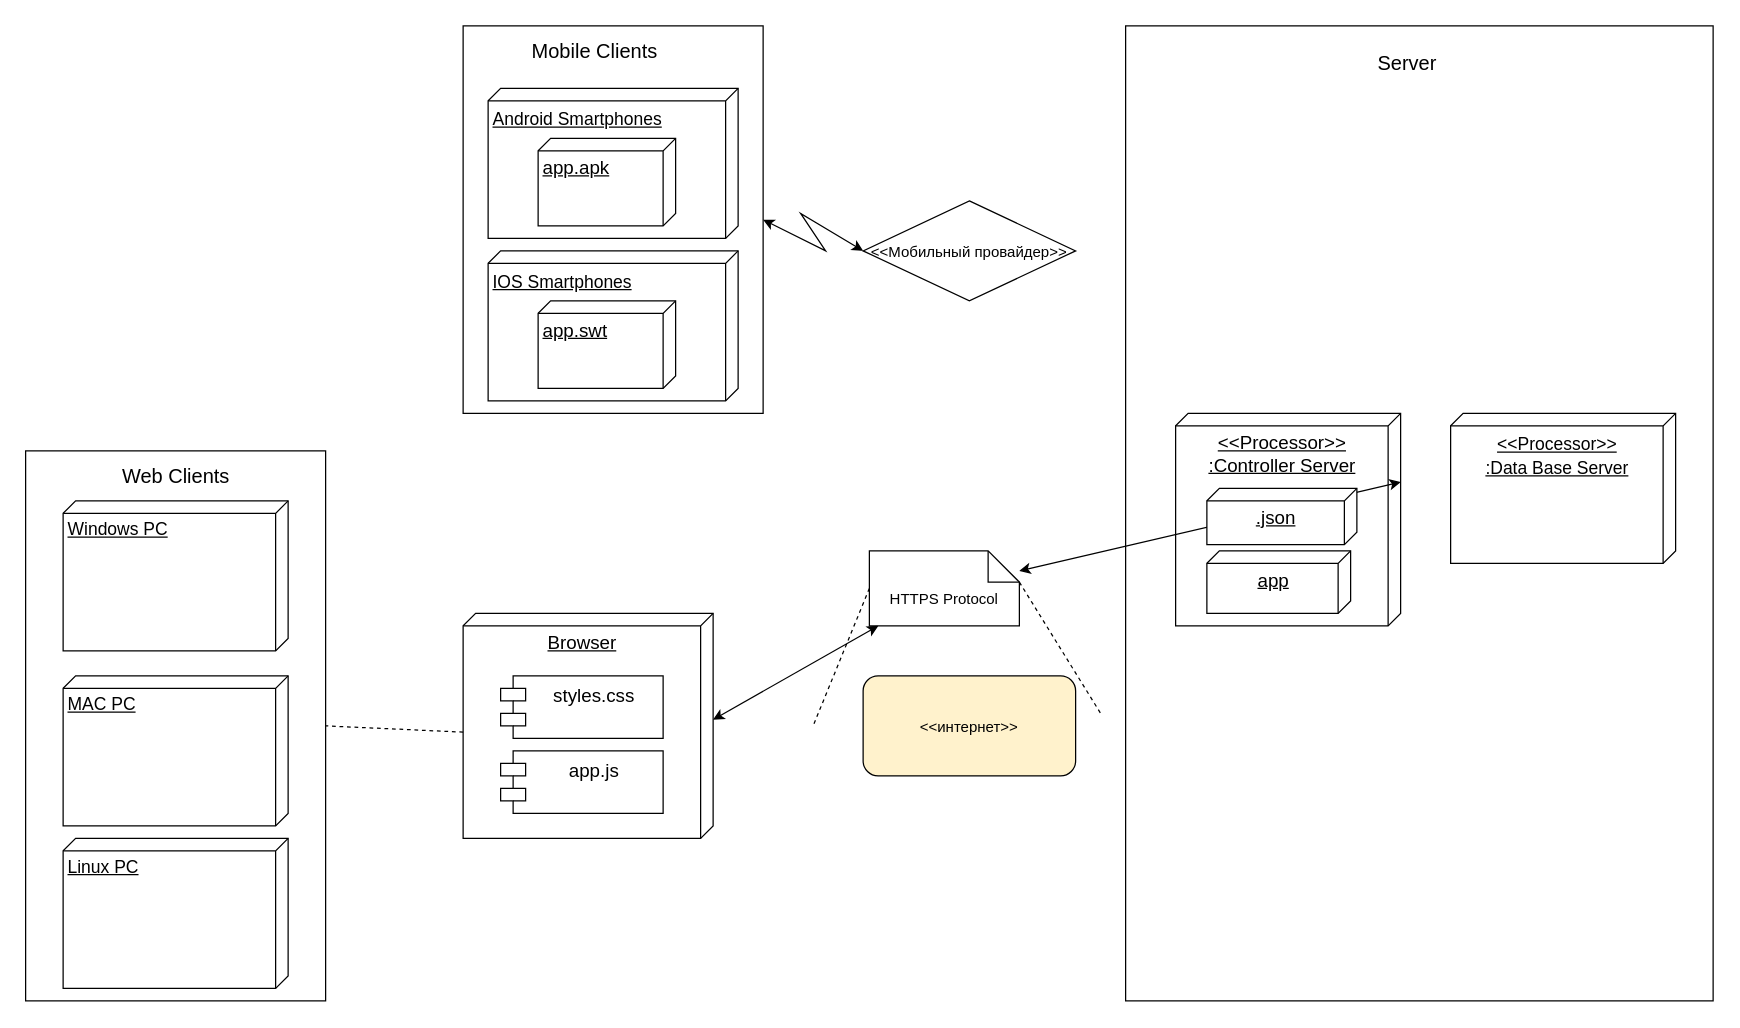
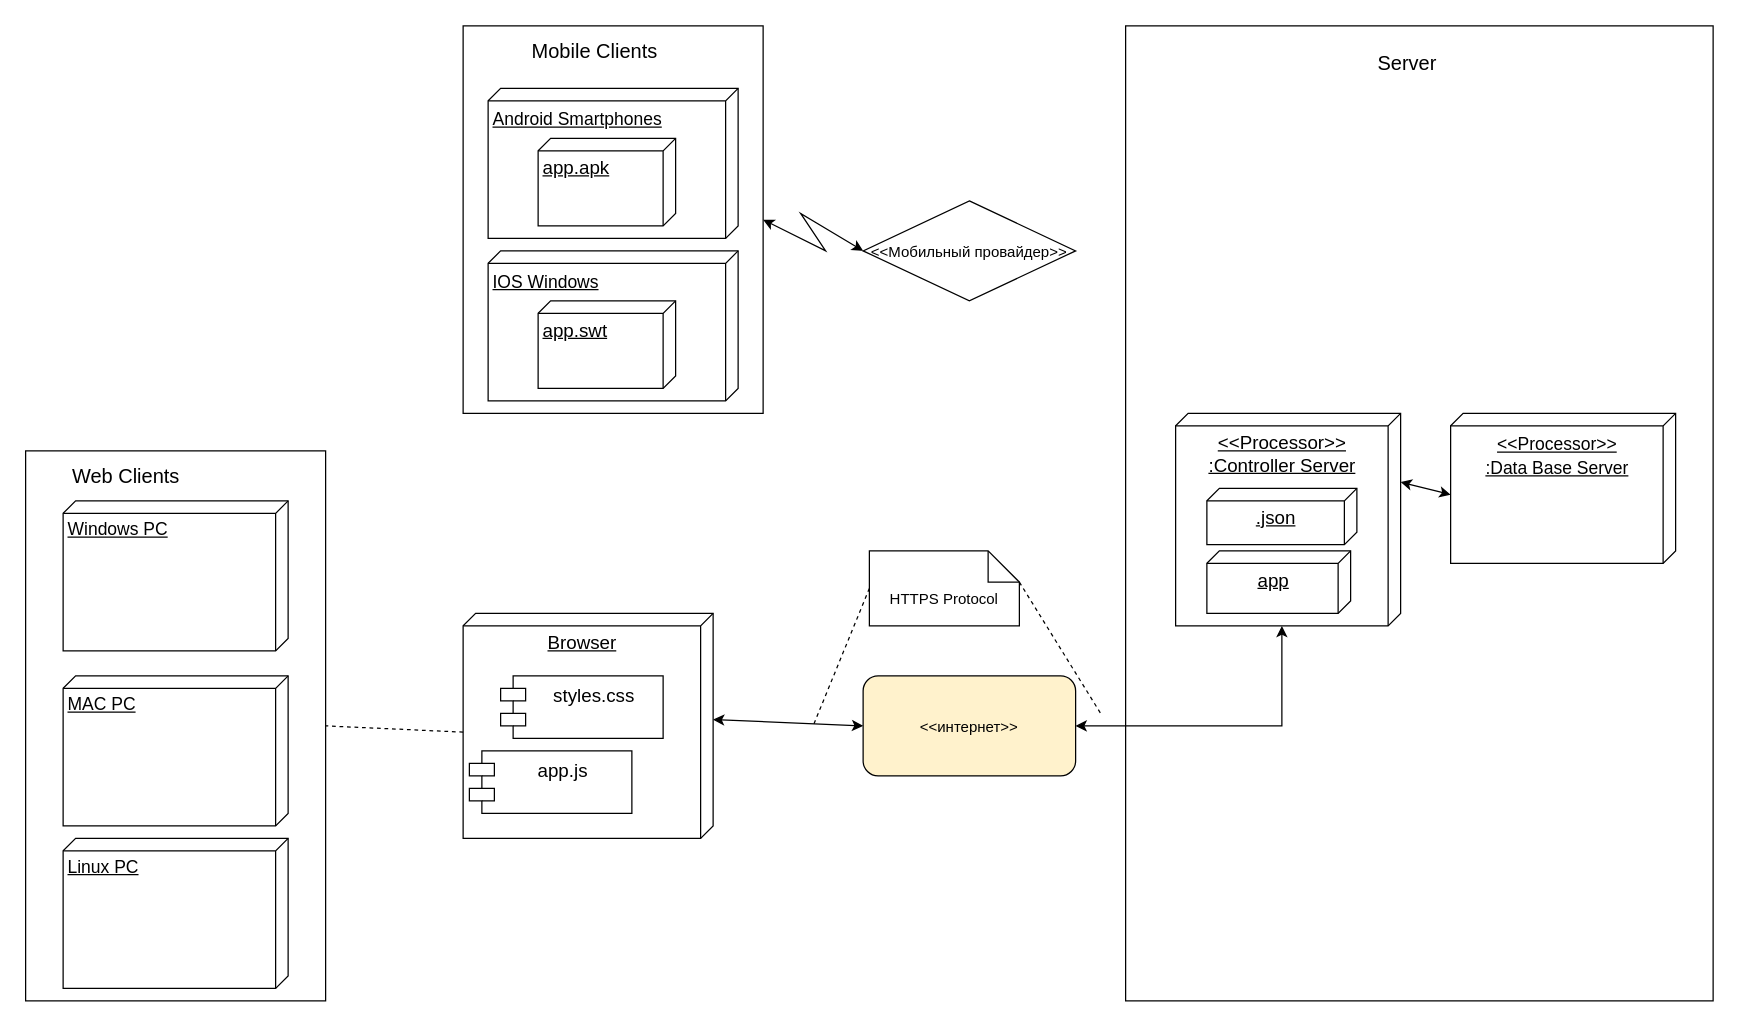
(575, 281) -> (550, 281)
(176, 476) -> (126, 476)
(1117, 548) -> (1425, 488)
(781, 681) -> (788, 723)
none -> (1229, 726)
(582, 782) -> (551, 782)
